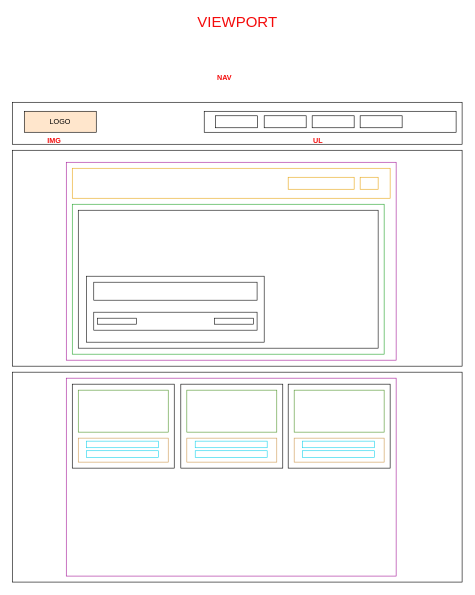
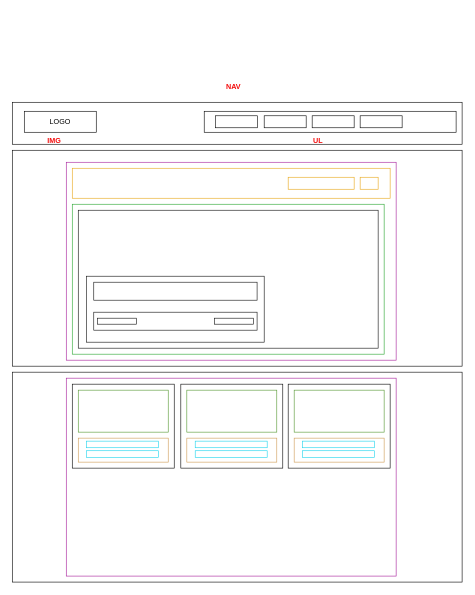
(237, 21) -> none
(225, 78) -> (234, 87)
(60, 122) -> (60, 122)
